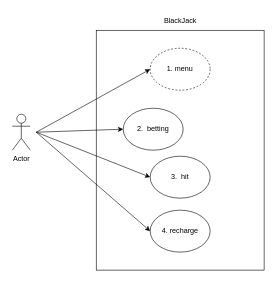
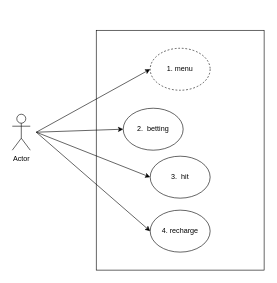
(180, 21) -> none
